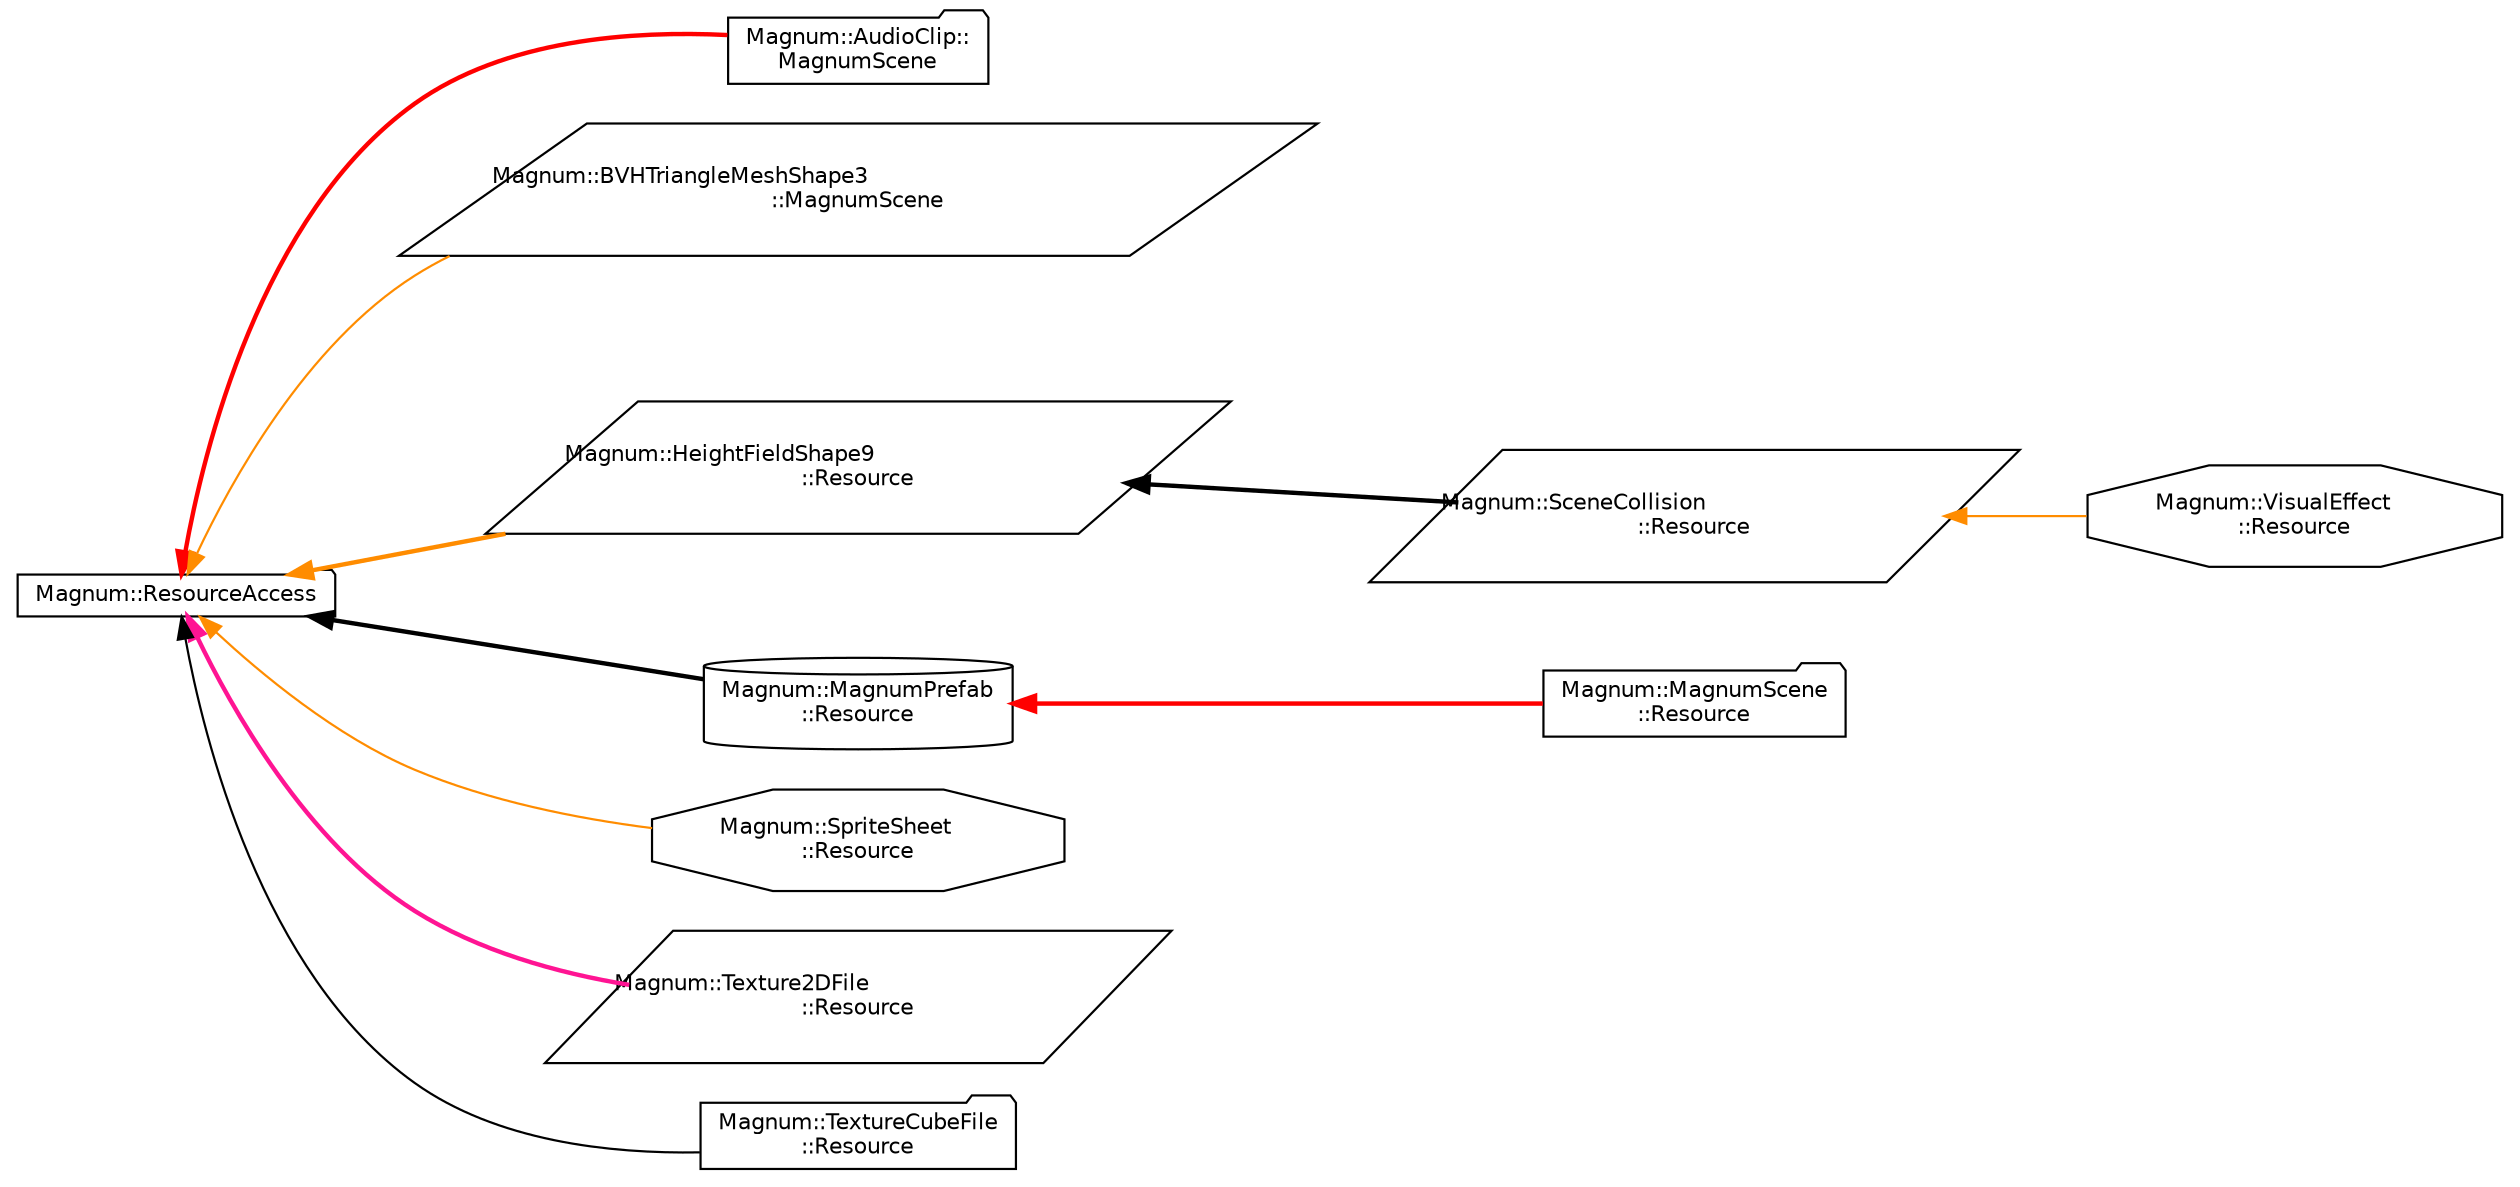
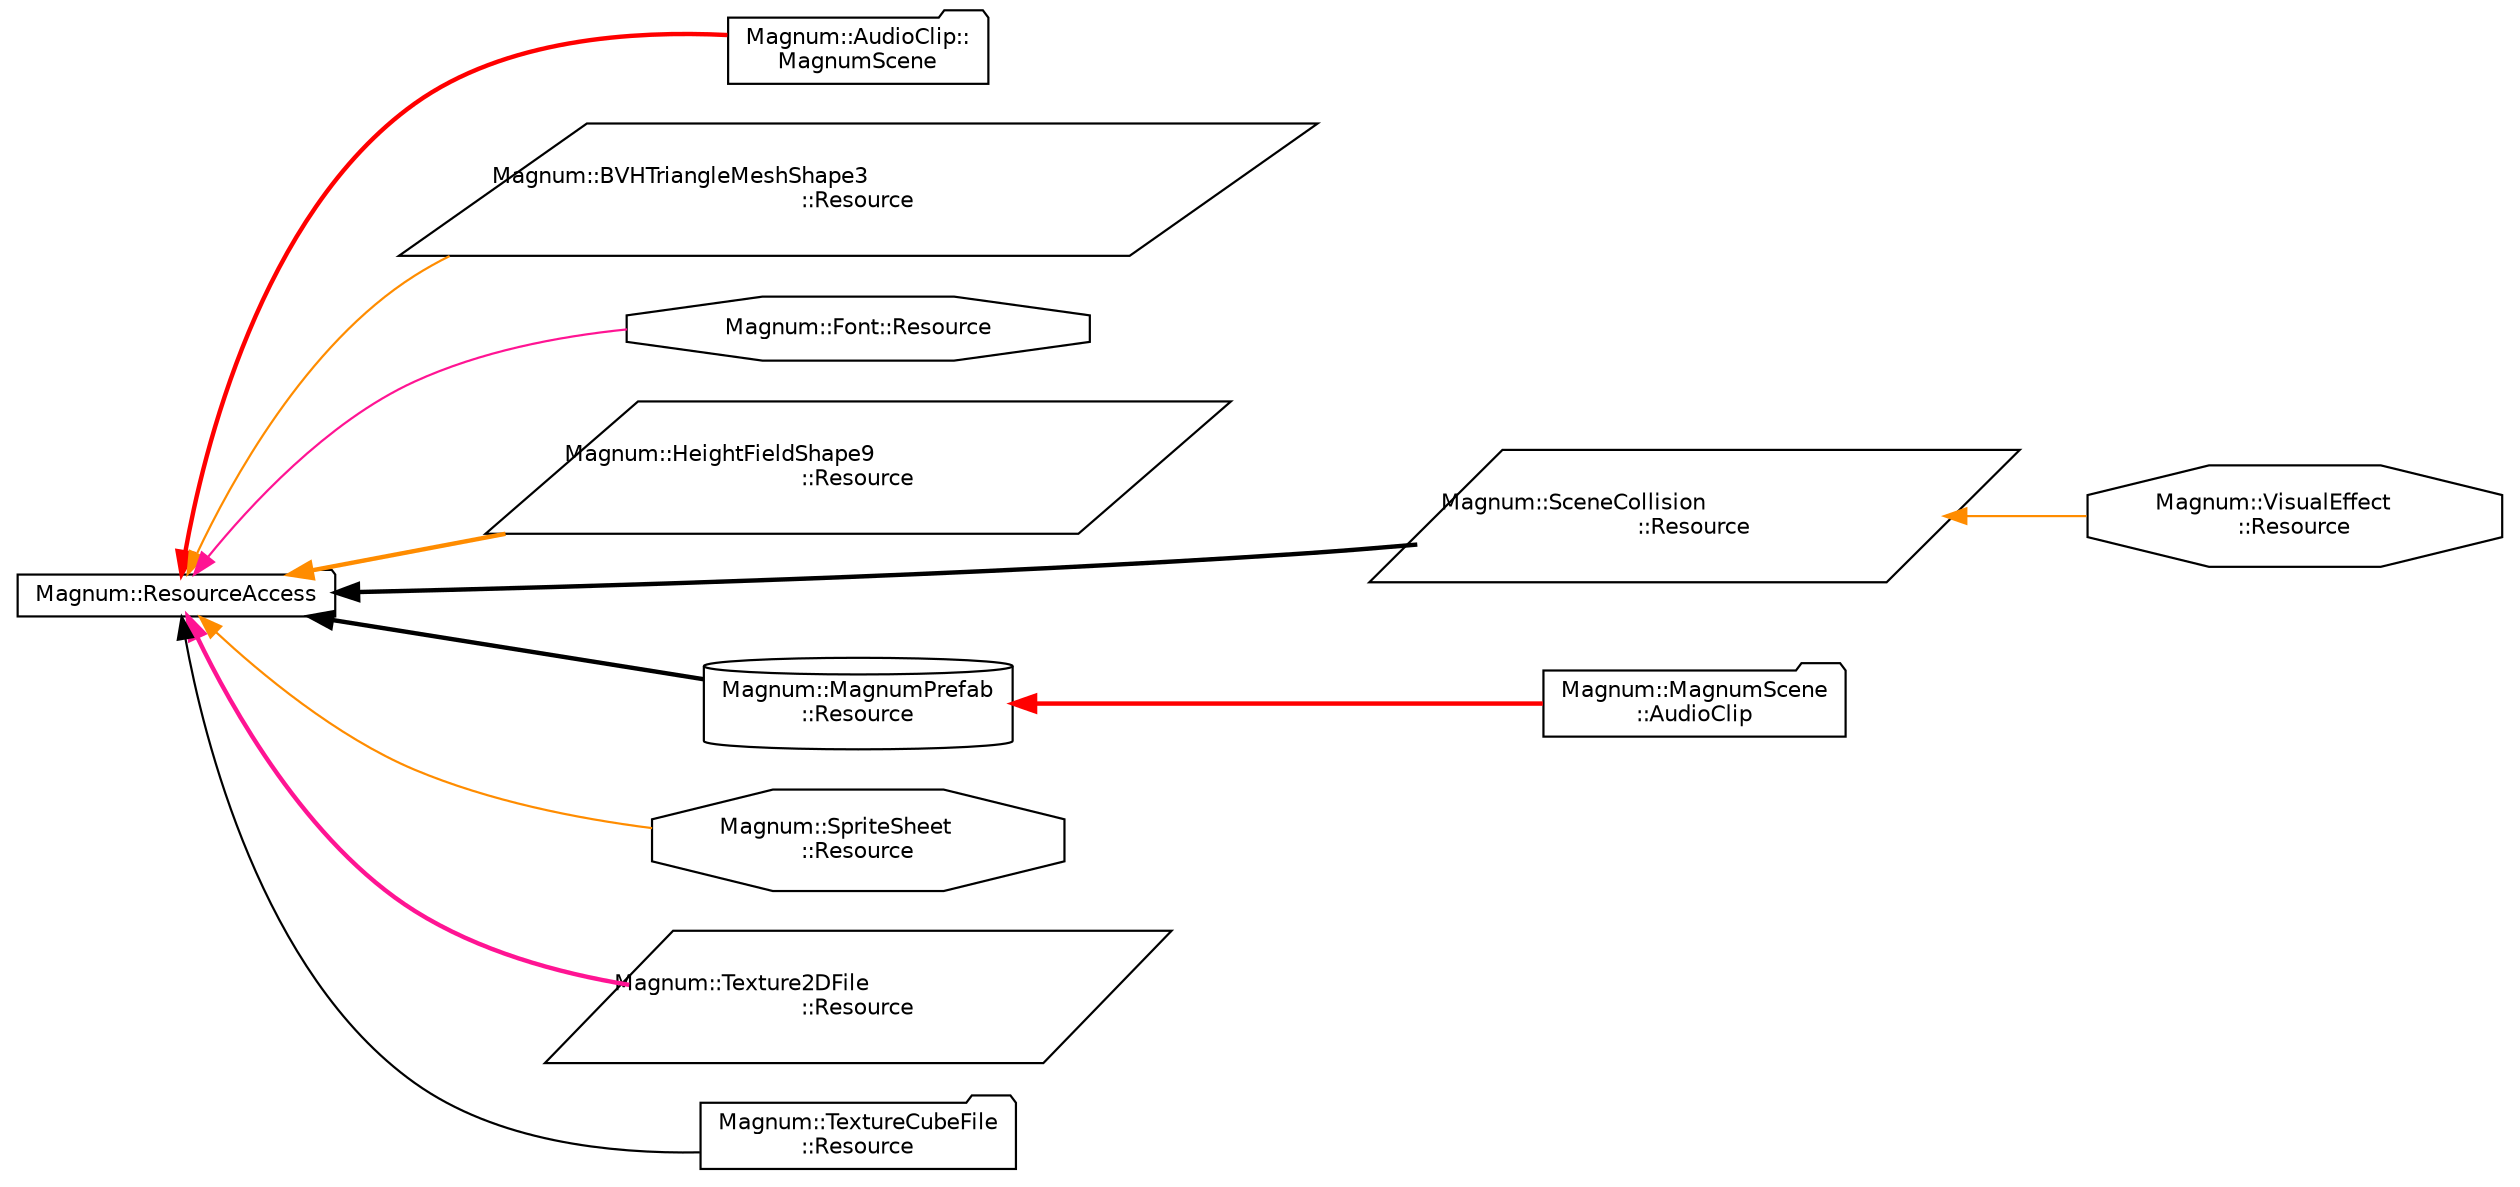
(858, 190) -> (858, 190)
none -> (858, 329)
(1304, 493) -> (888, 575)
(1695, 704) -> (1695, 704)
